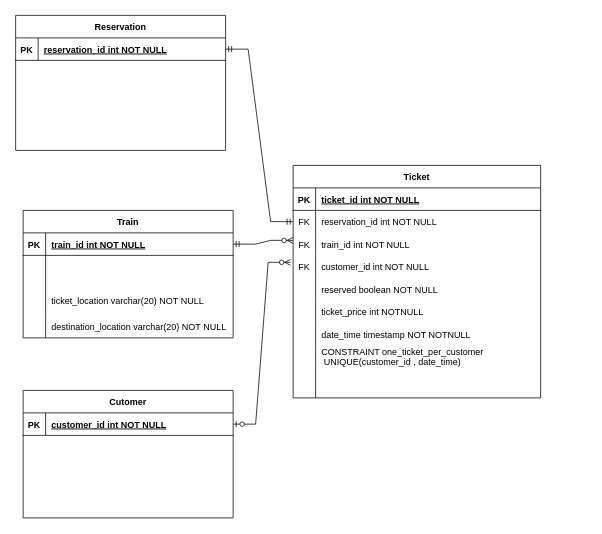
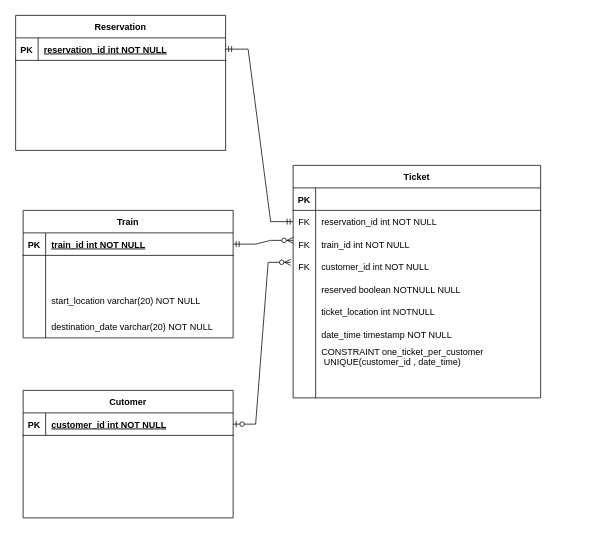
(428, 199) -> none
(379, 290) -> (389, 290)
(135, 301) -> (133, 301)
(376, 312) -> (382, 312)
(146, 327) -> (138, 327)
(393, 335) -> (386, 335)
